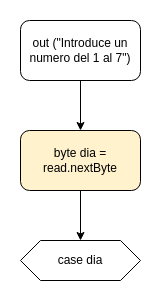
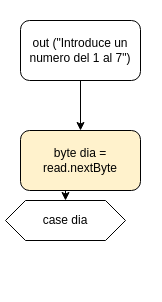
(81, 261) -> (66, 221)
